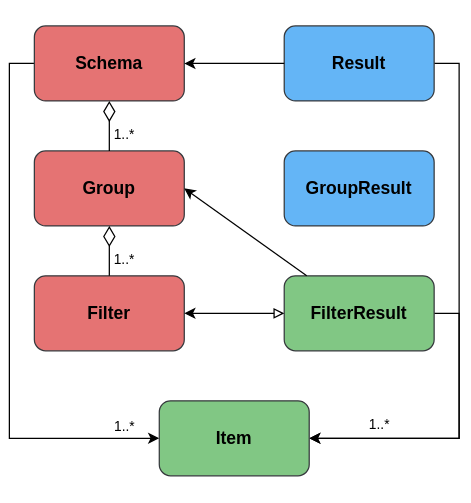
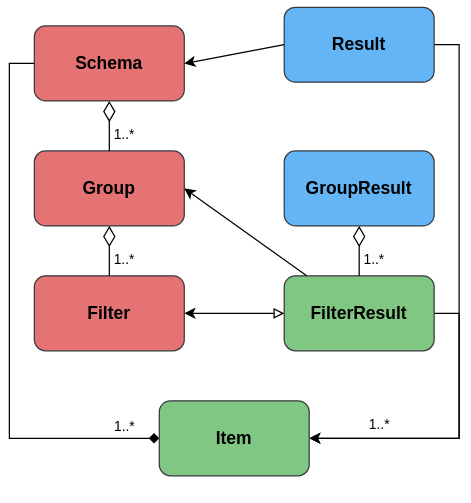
(359, 63) -> (359, 44)
none -> (359, 261)
(149, 438) -> (148, 438)
